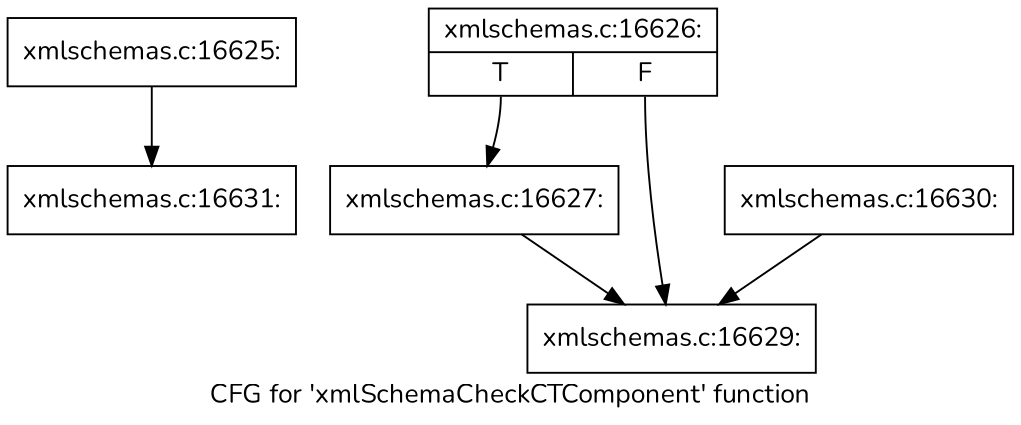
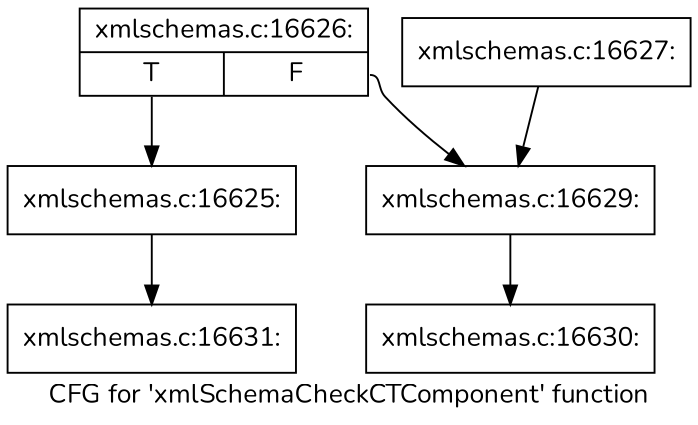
(499, 122) -> (152, 122)
(778, 264) -> (510, 260)
